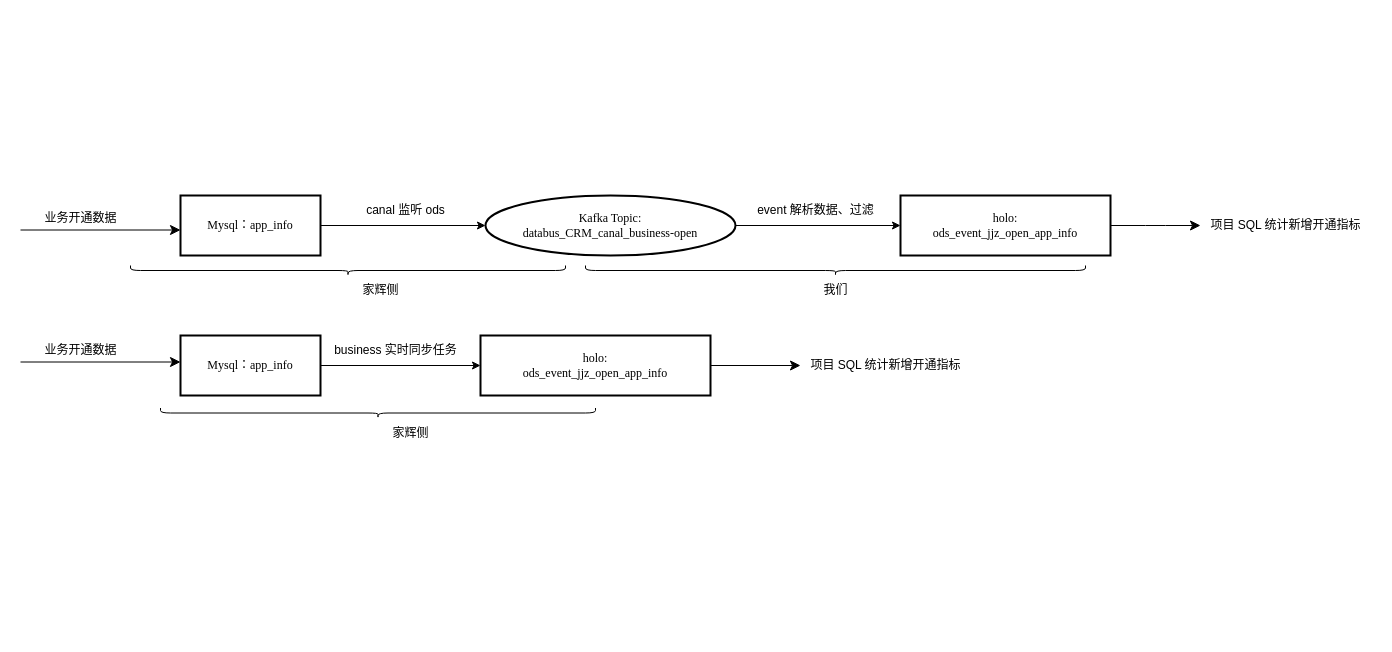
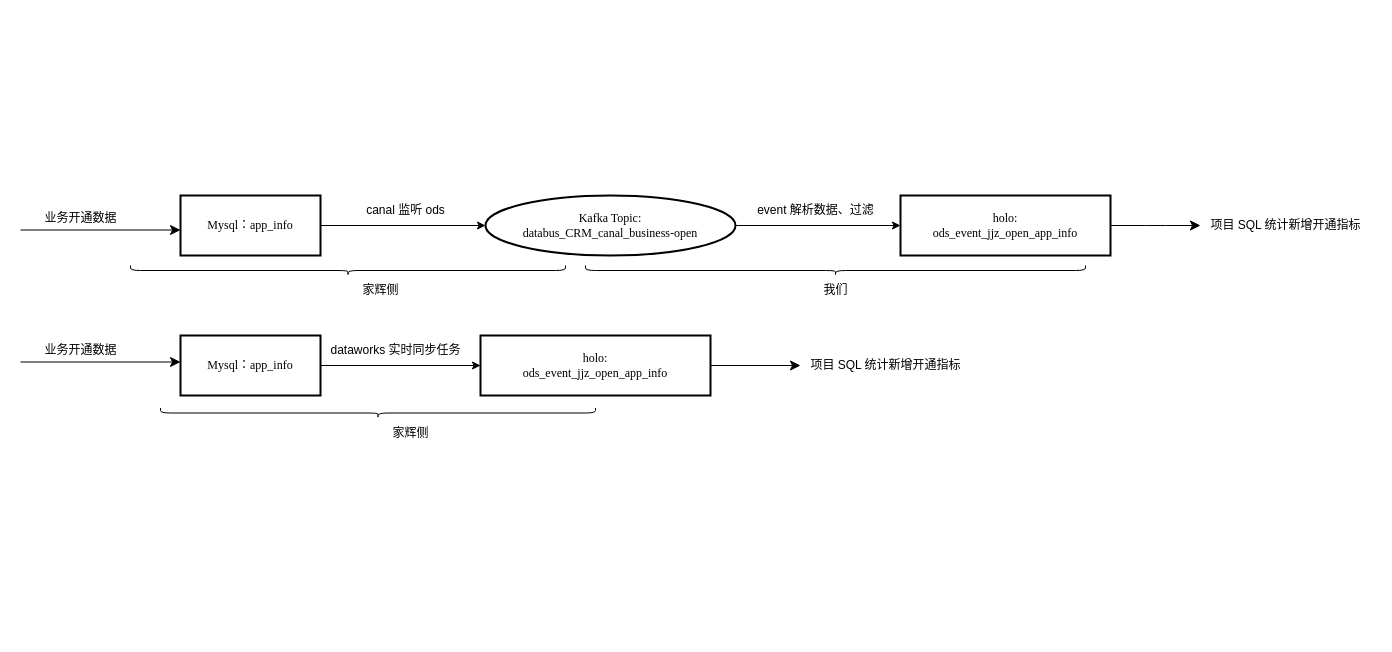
(396, 351) -> (396, 351)
